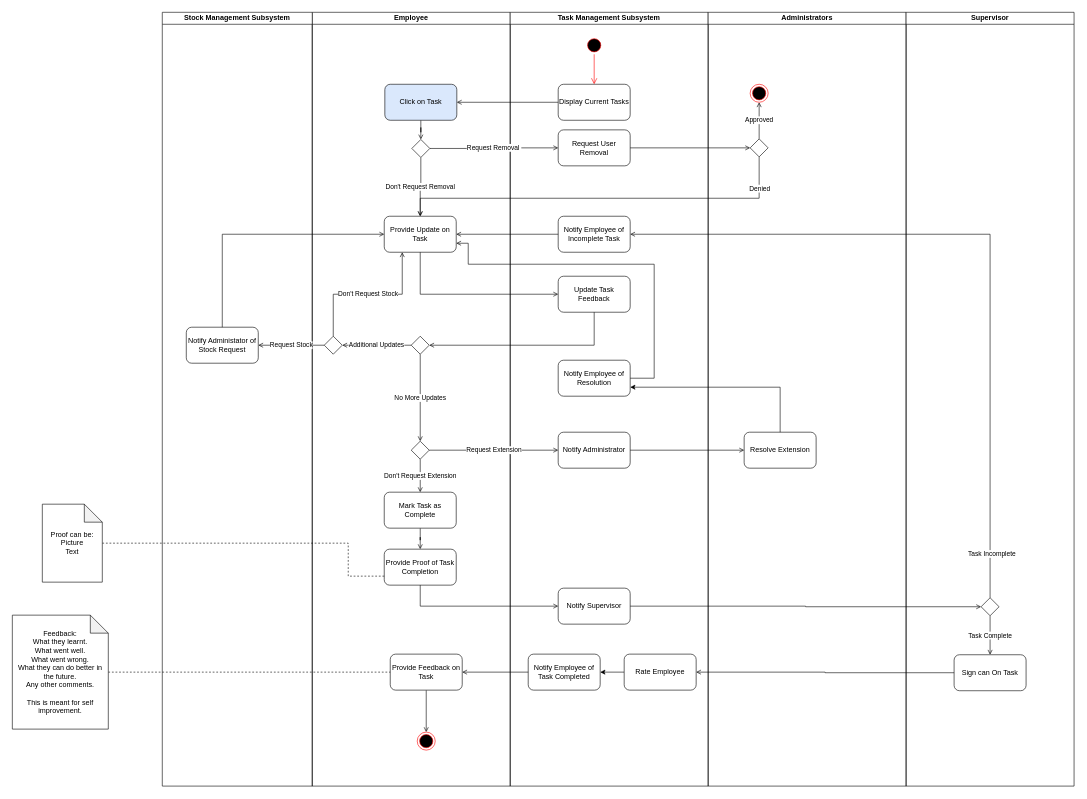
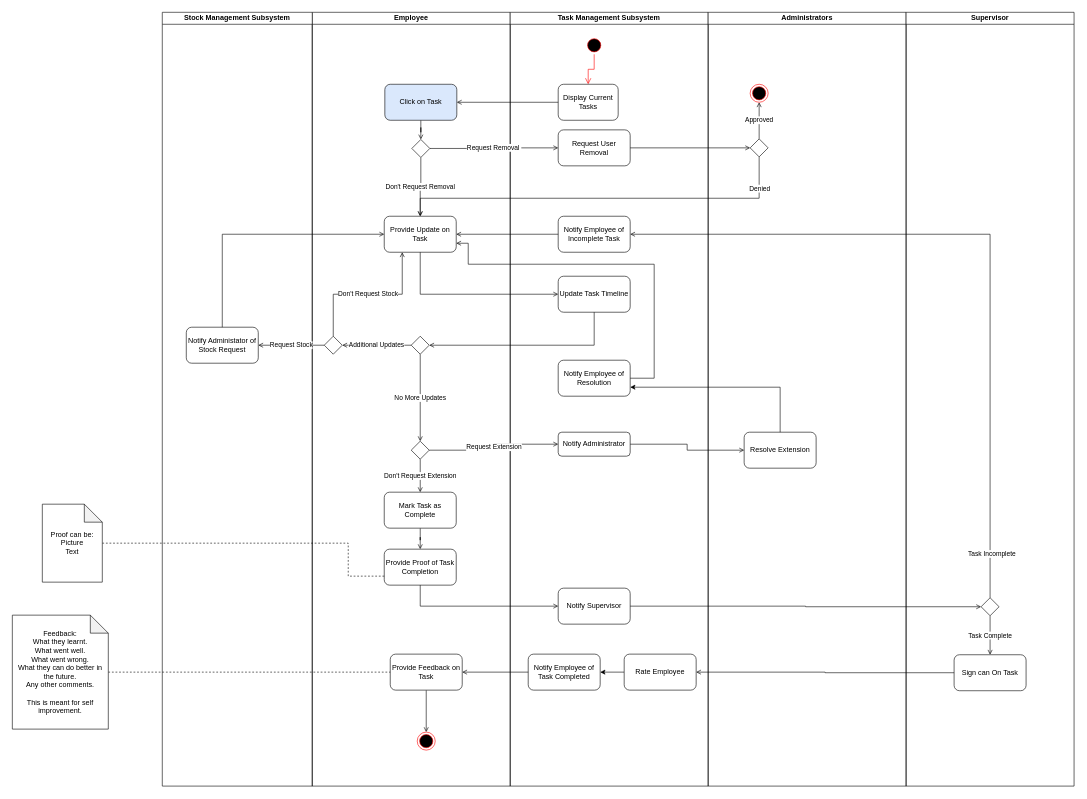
(594, 102) -> (588, 102)
(594, 294) -> (594, 294)
(594, 450) -> (594, 444)
